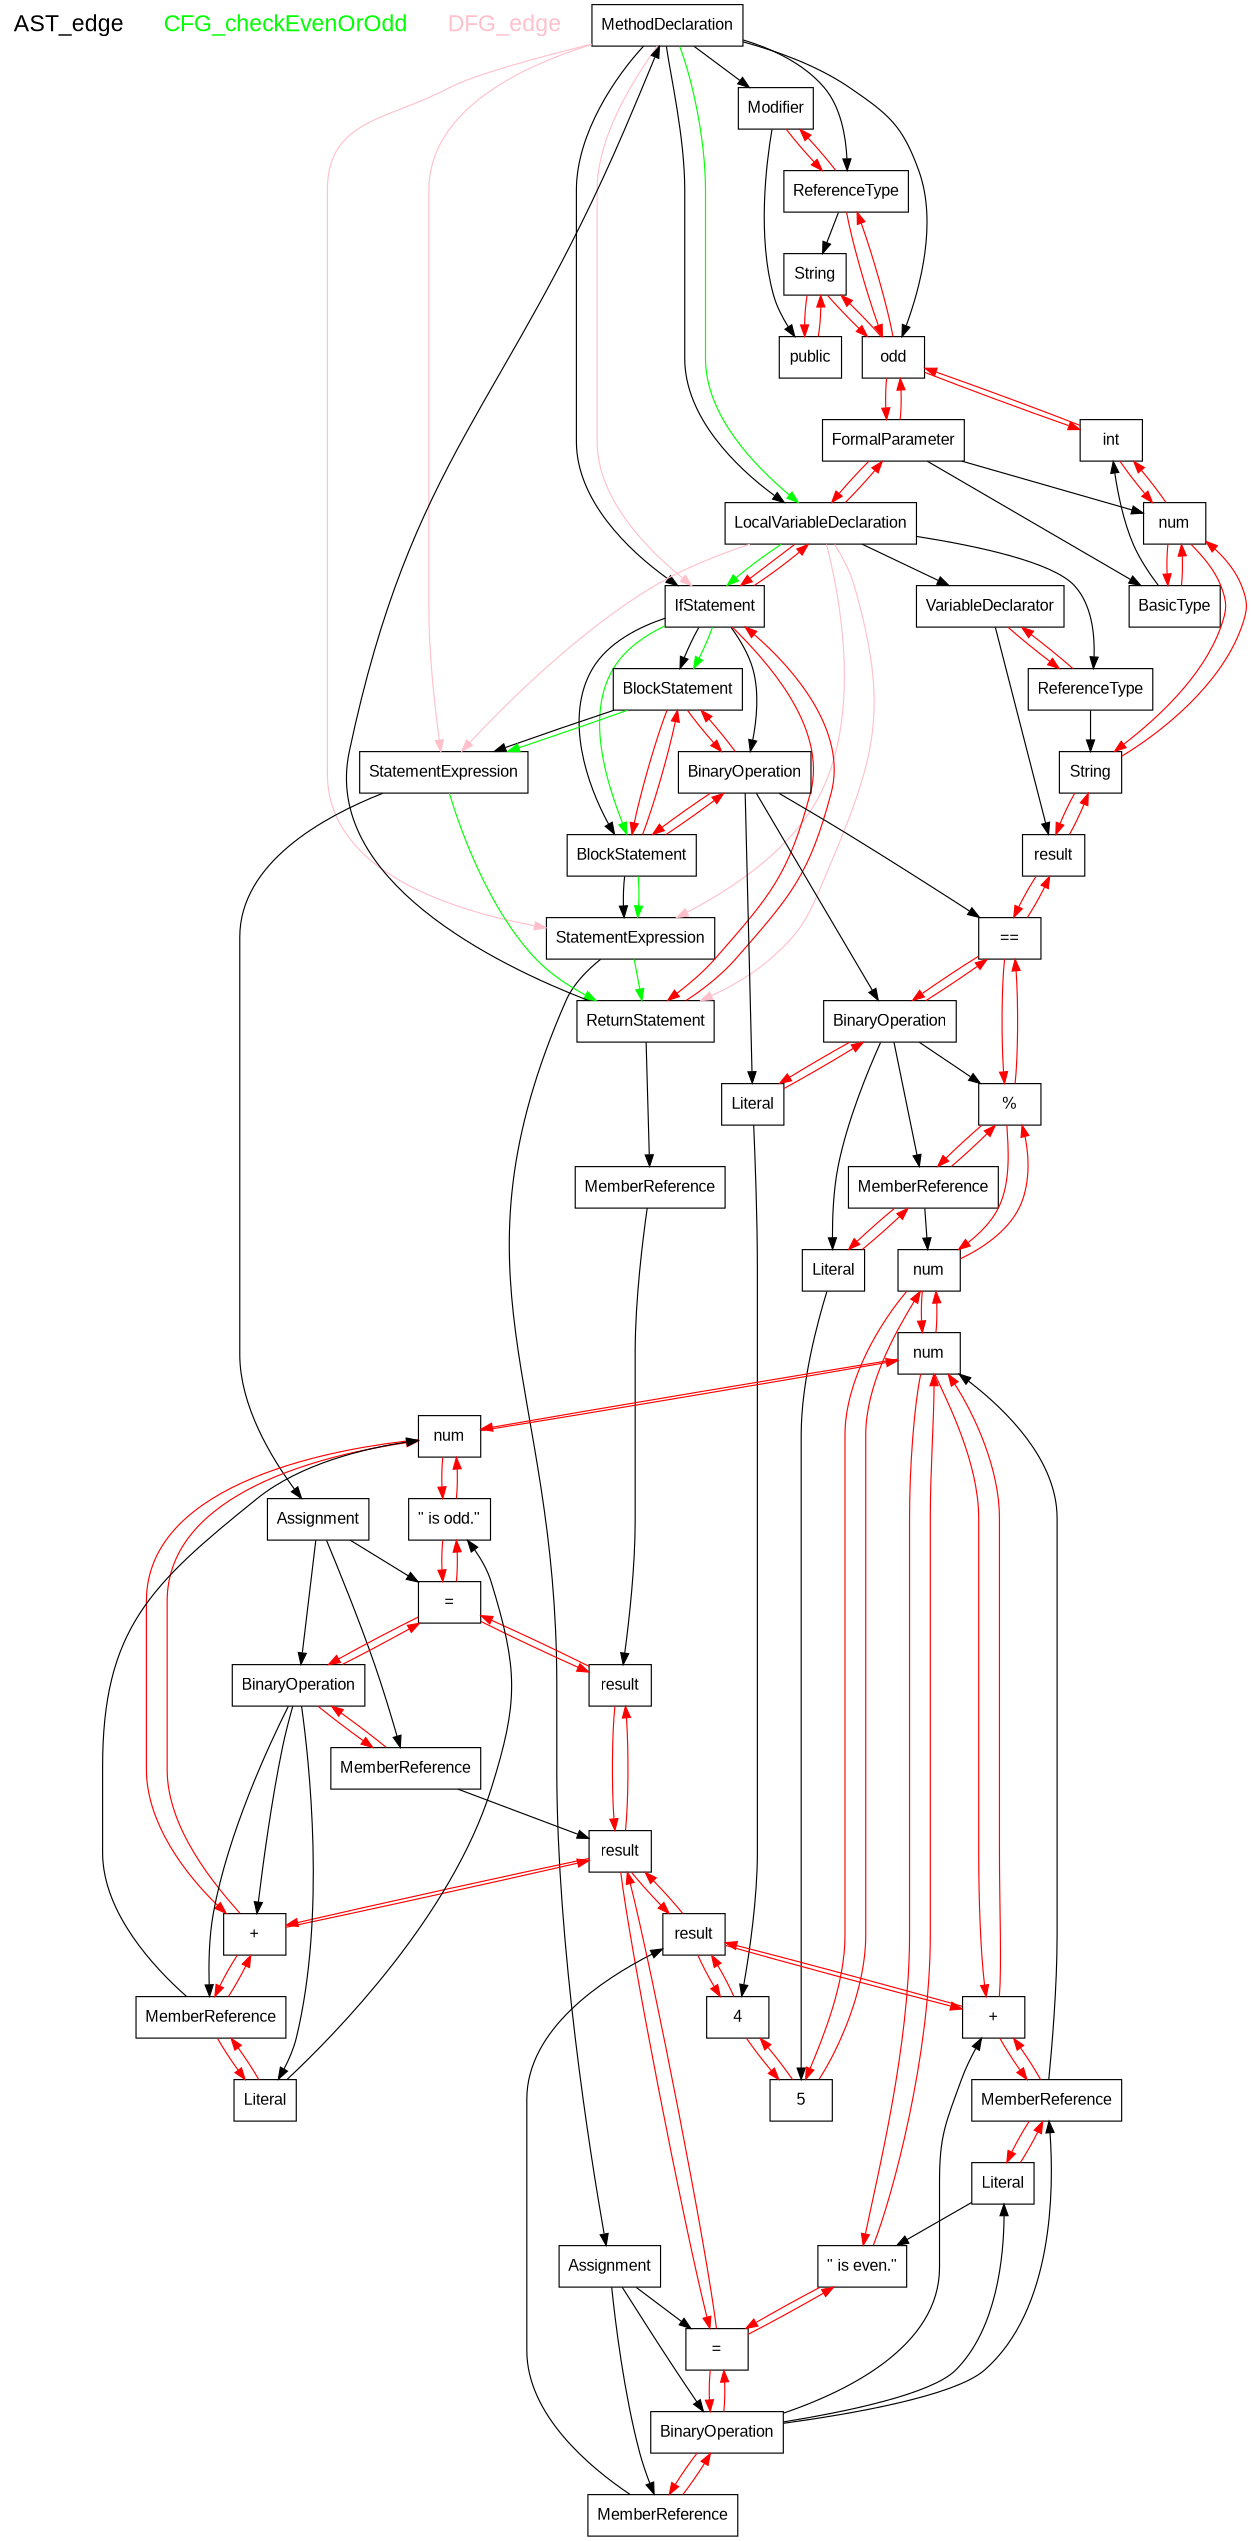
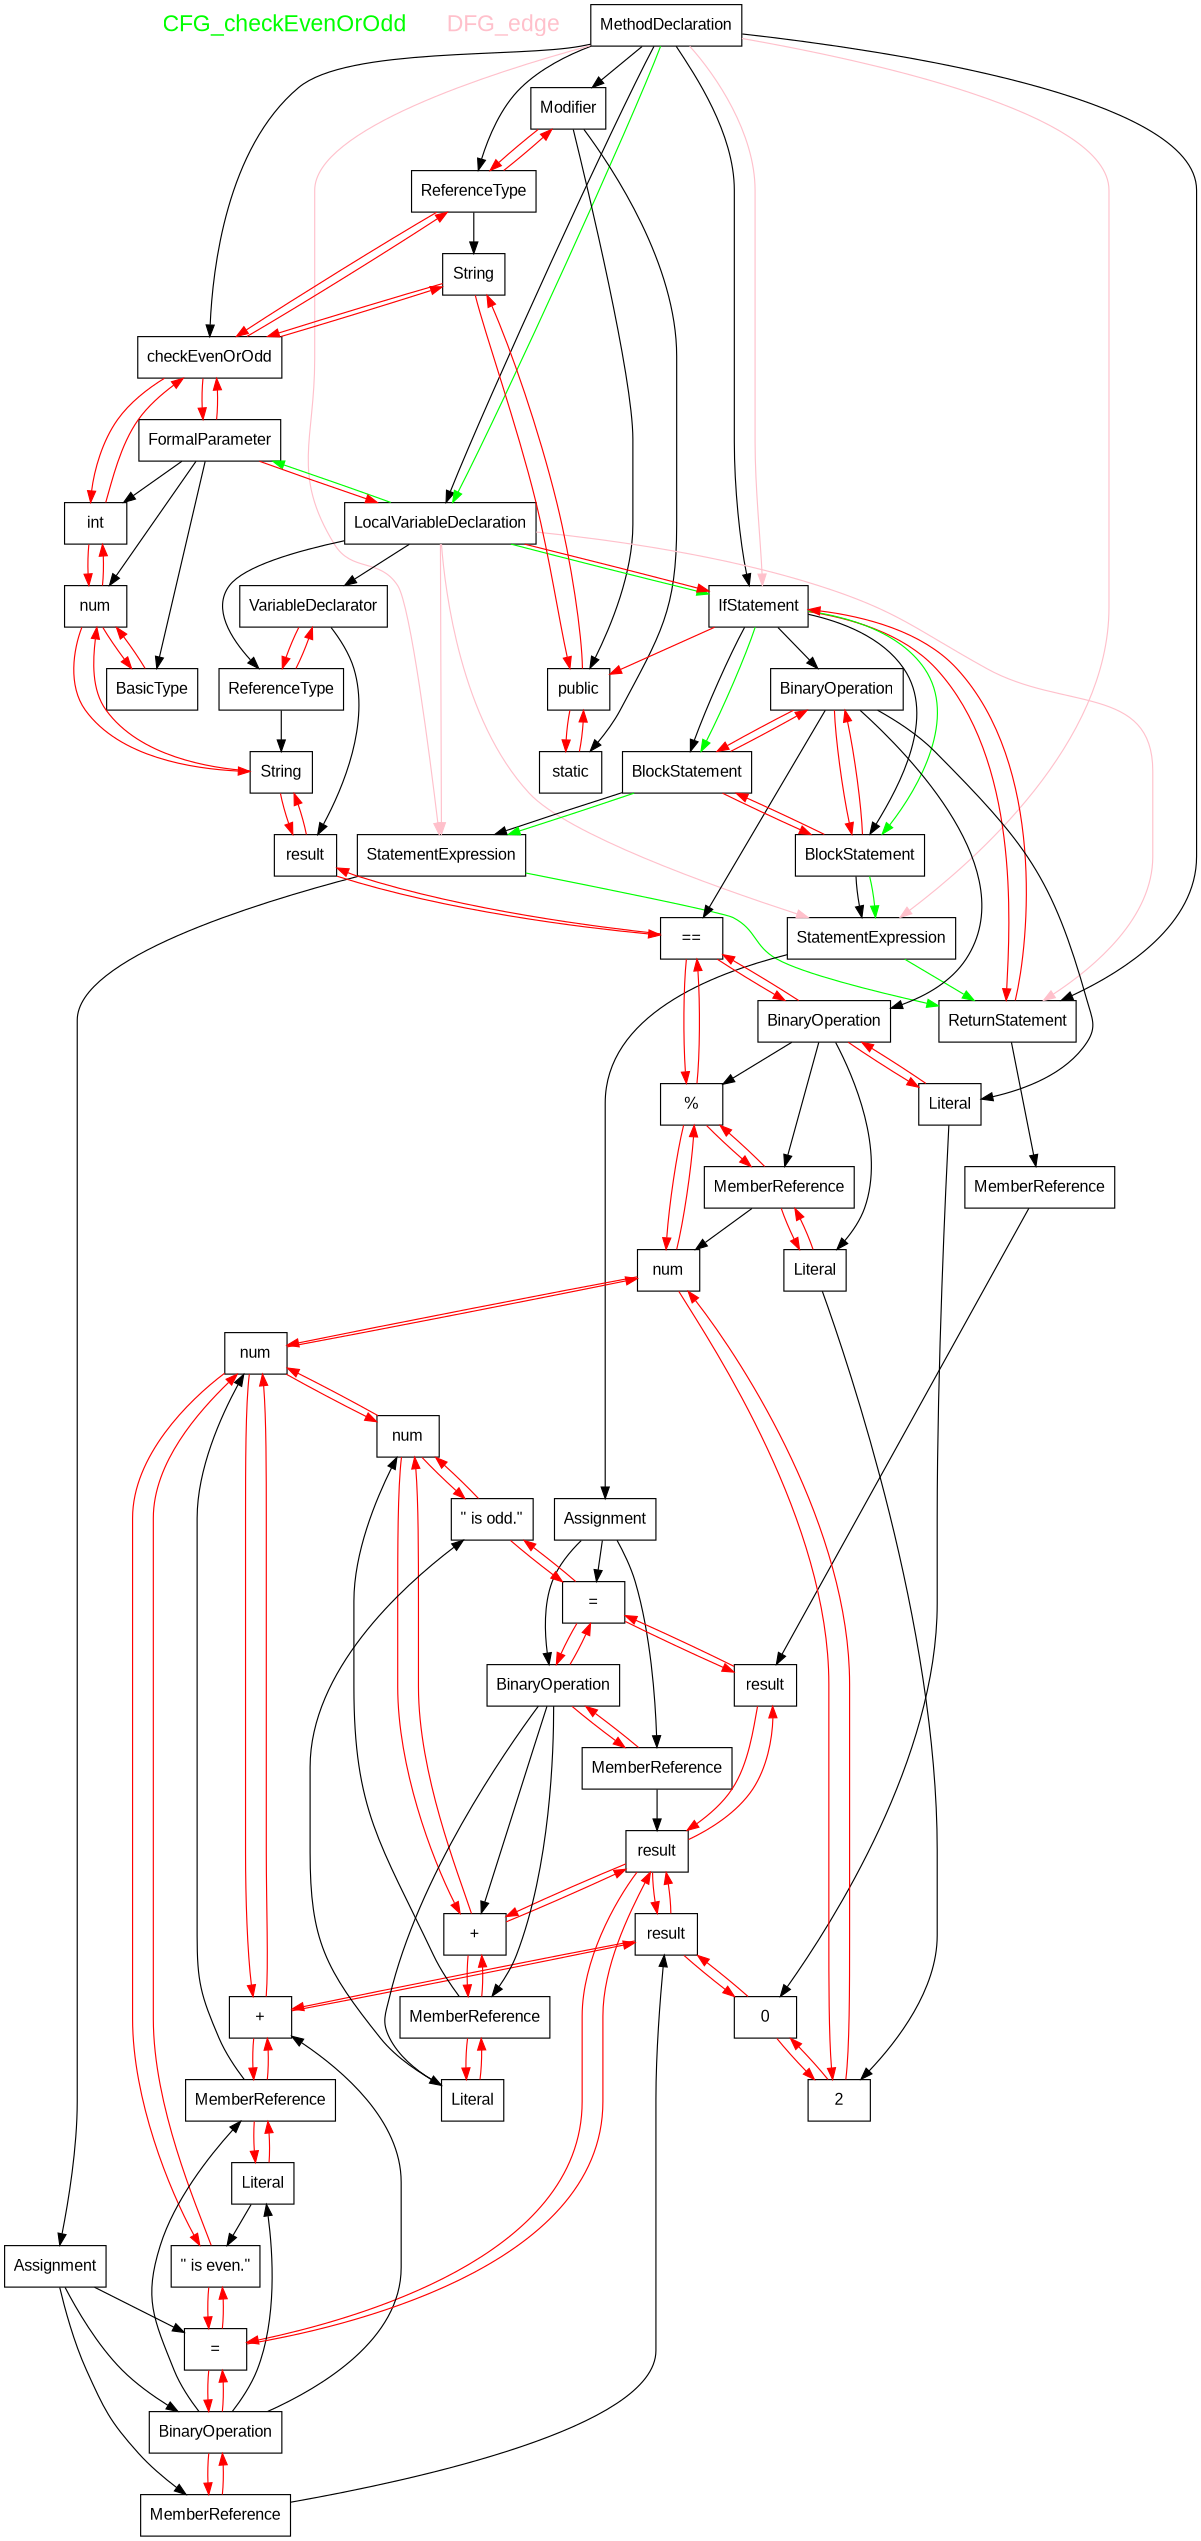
(69, 25) -> none
(893, 357) -> (210, 357)
(860, 487) -> (337, 483)
(1129, 532) -> (158, 478)
(403, 565) -> (1197, 372)
(777, 569) -> (668, 648)
none -> (571, 772)
(738, 2017) -> (765, 2017)
(801, 2100) -> (839, 2100)
